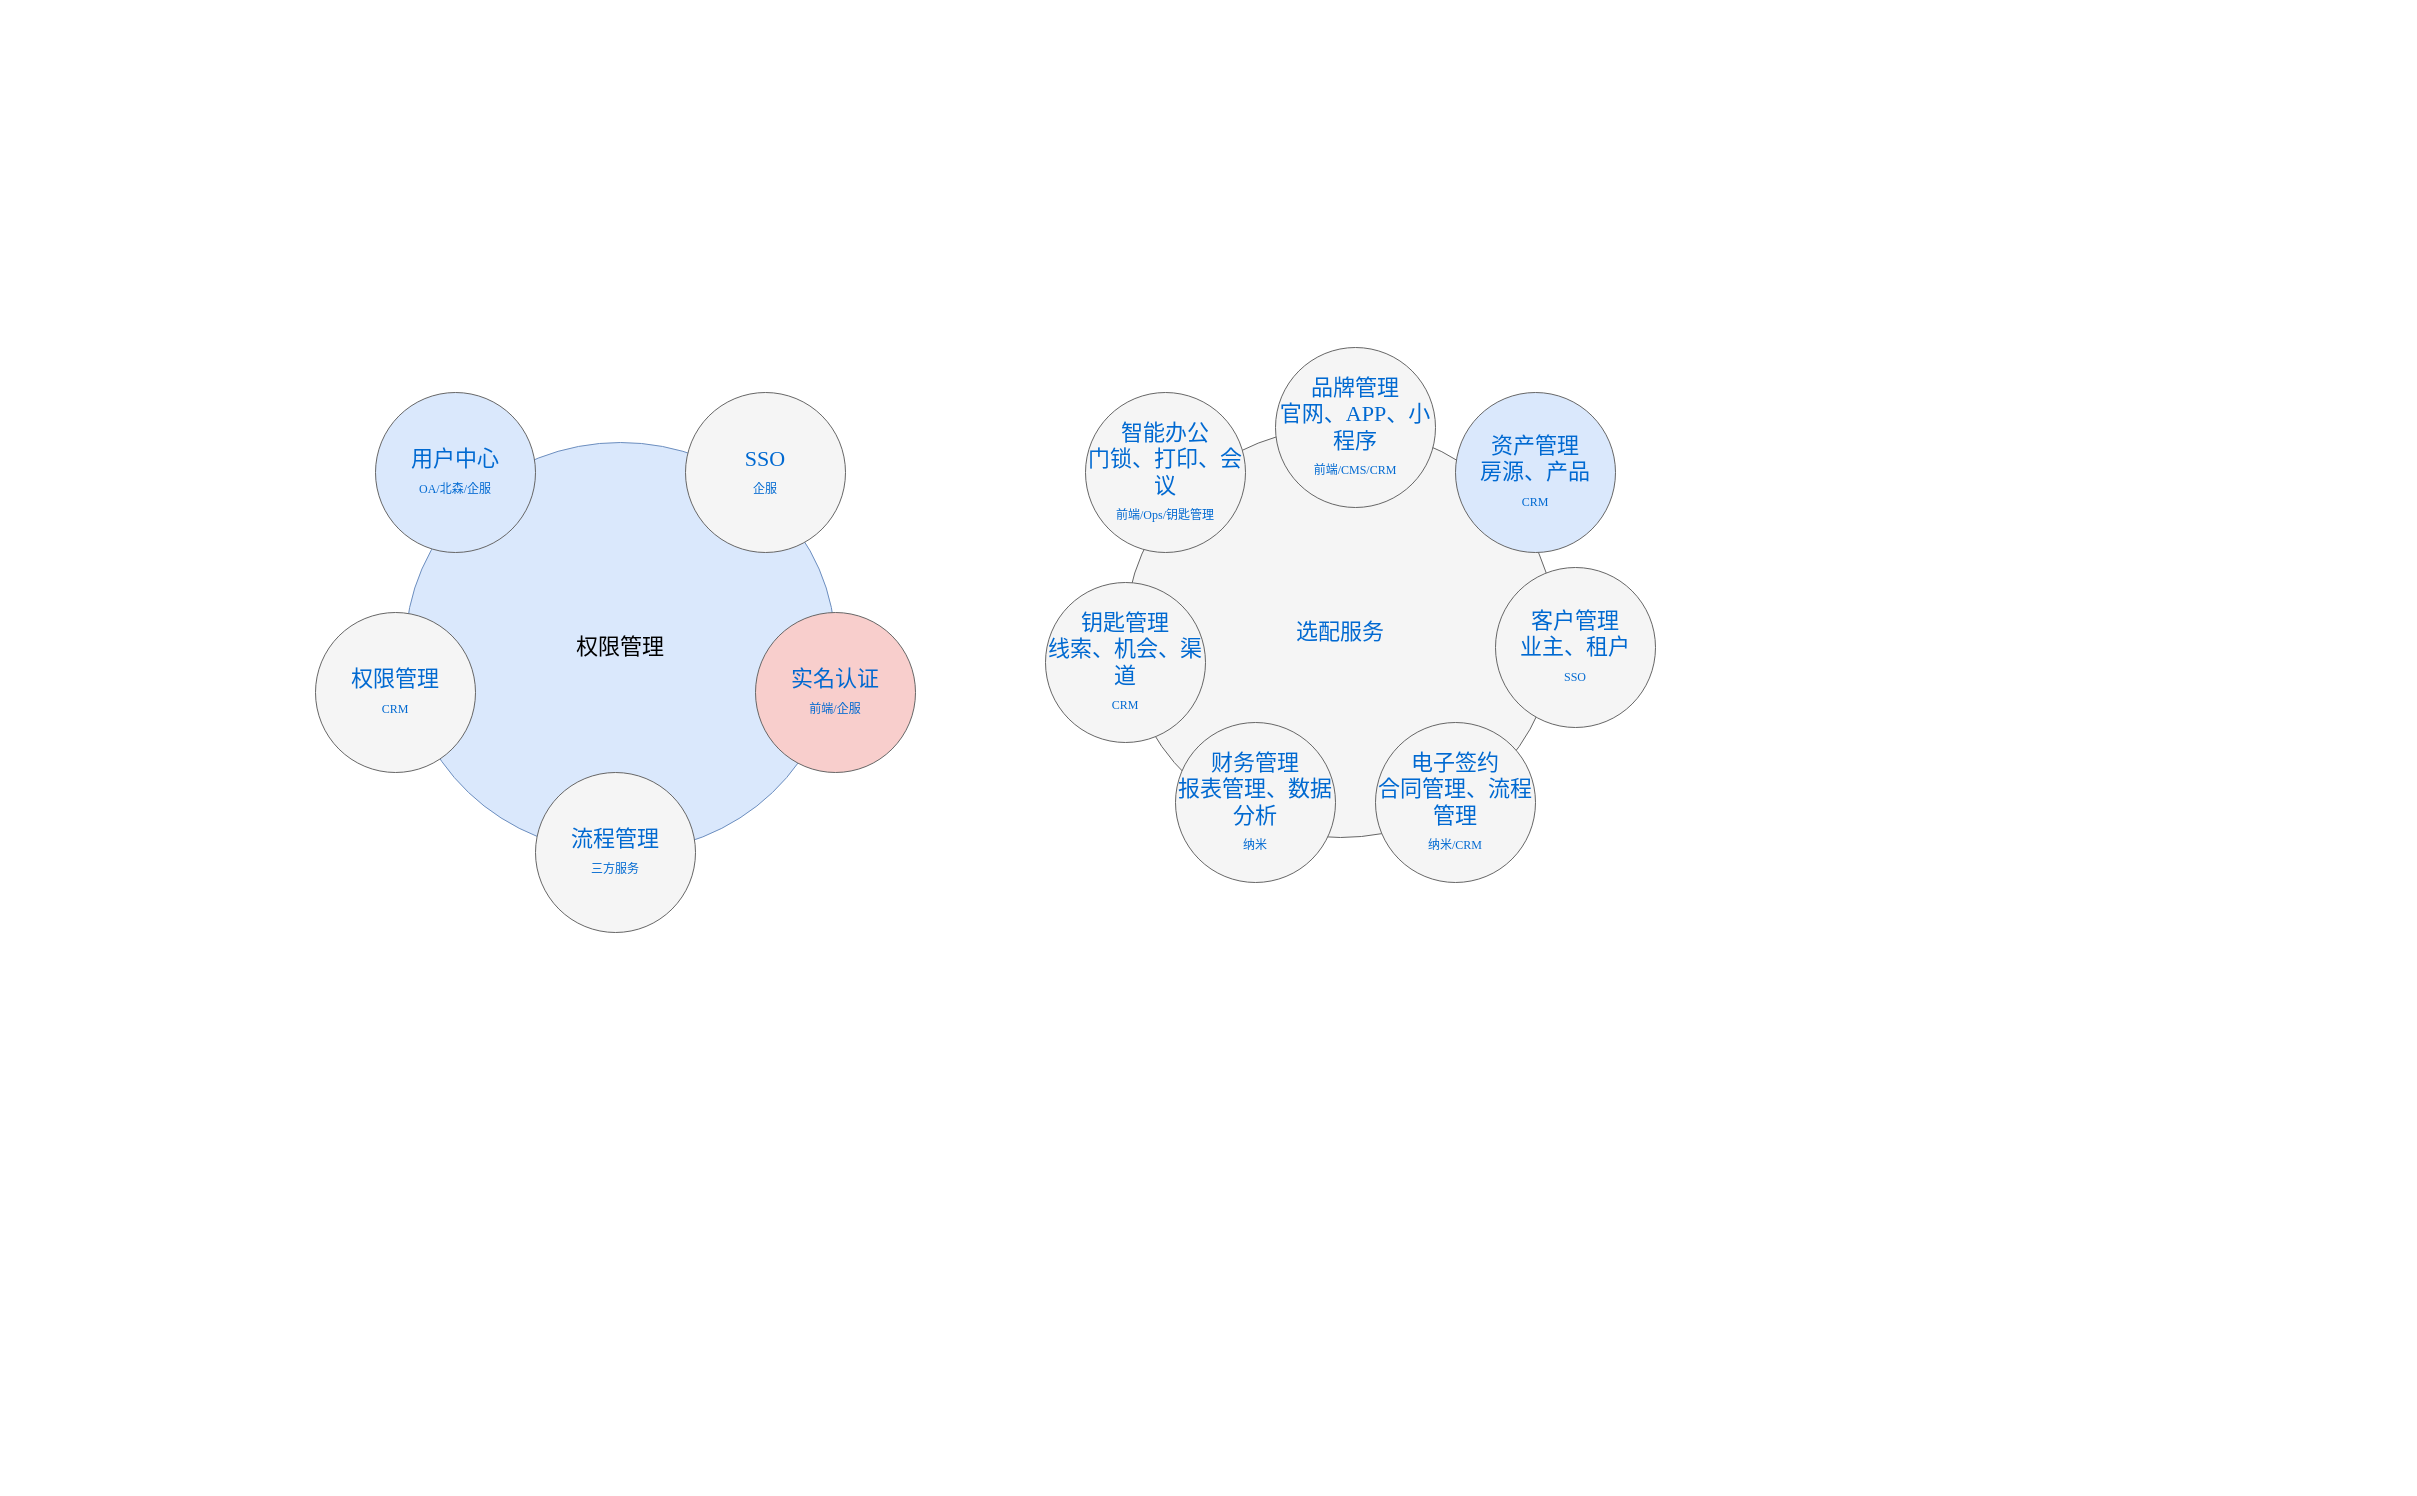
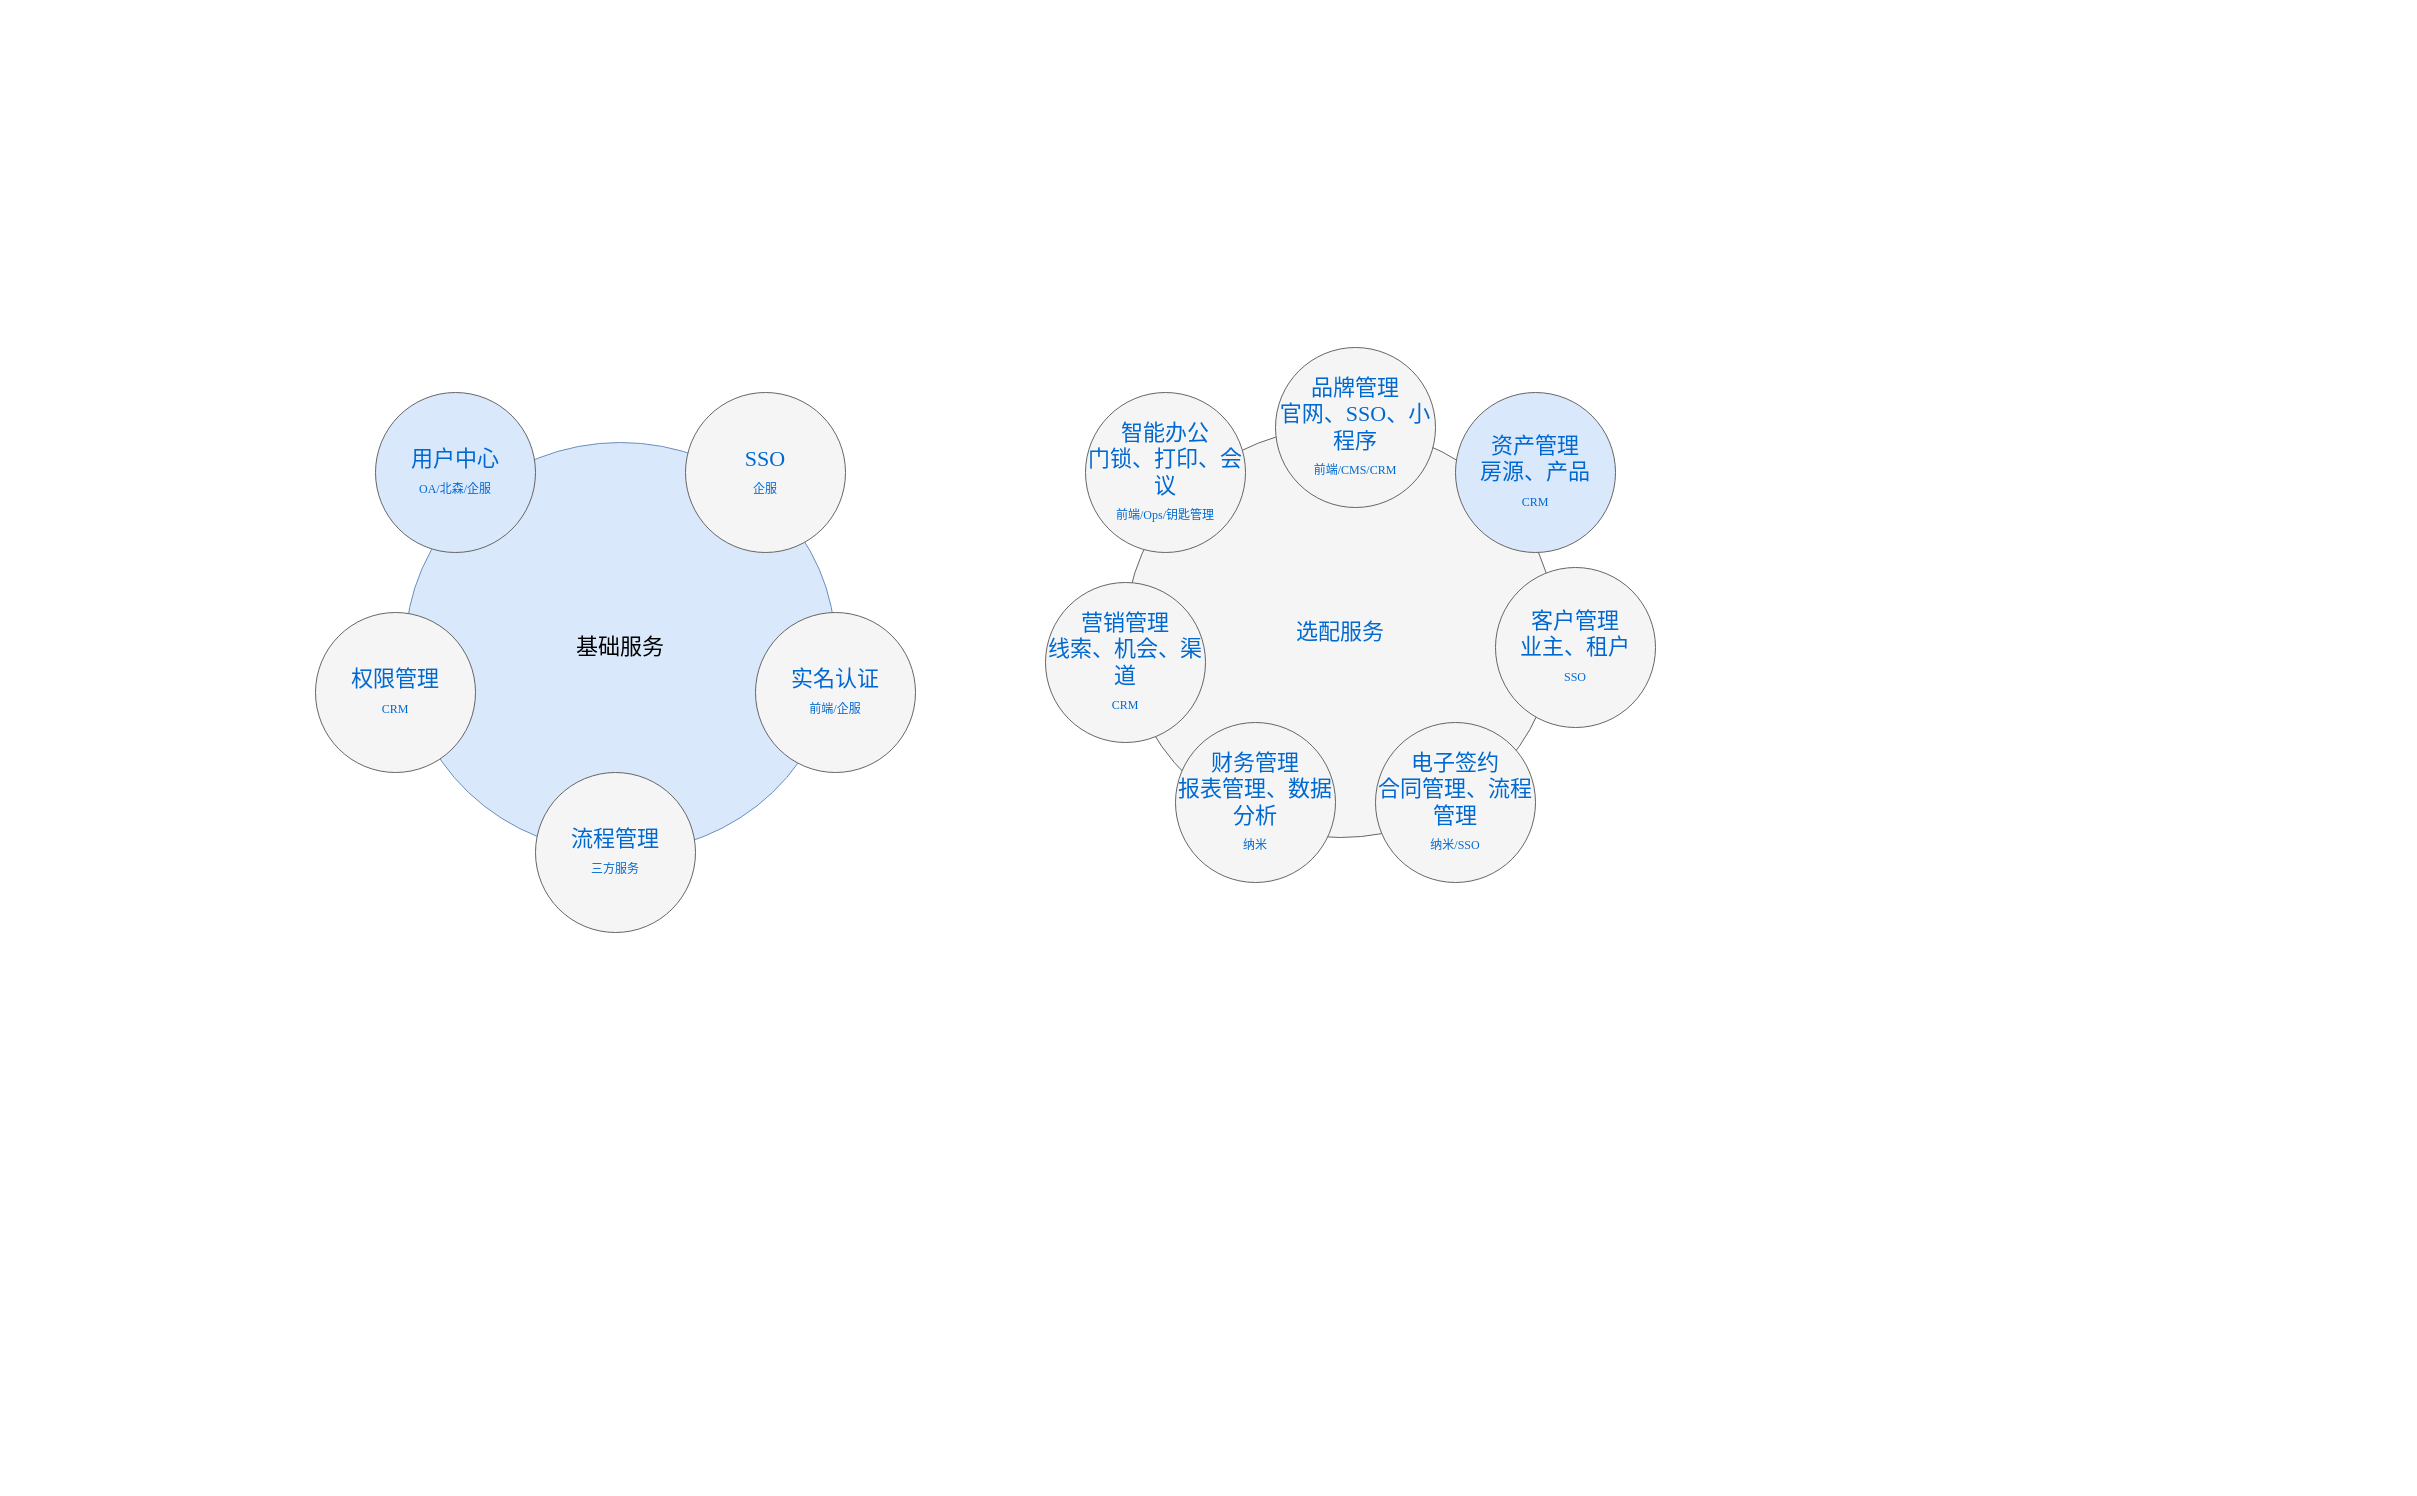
(1356, 428) -> (1356, 428)
(621, 648) -> (621, 648)
(1126, 663) -> (1126, 663)
(836, 693) -> (836, 693)
(1456, 803) -> (1456, 803)
